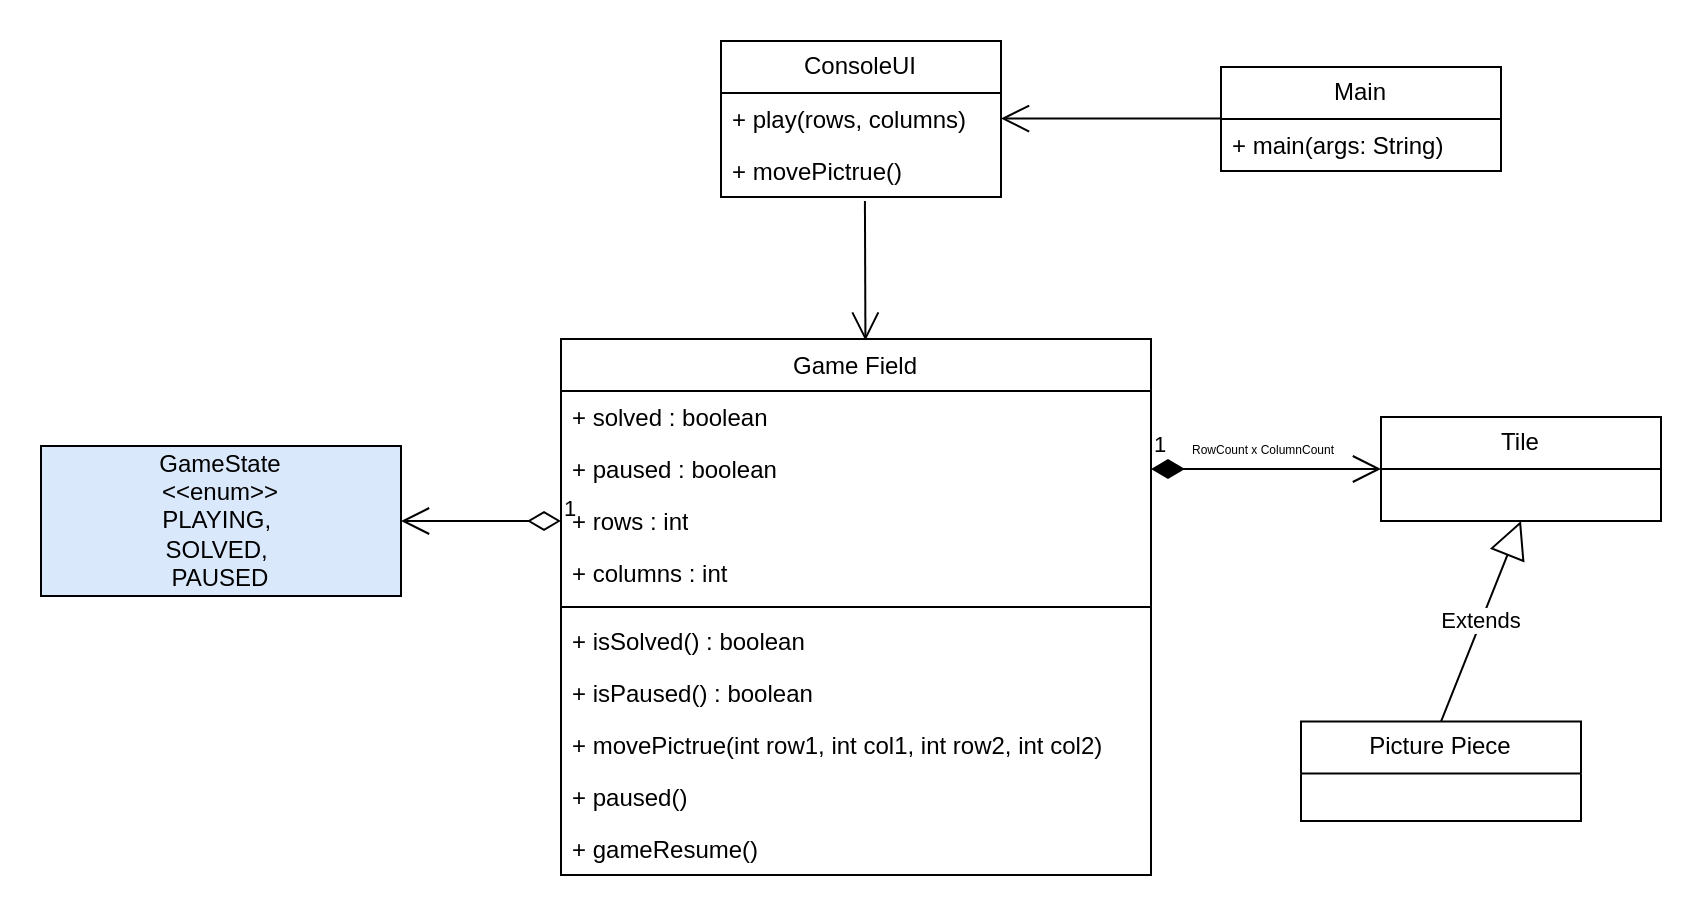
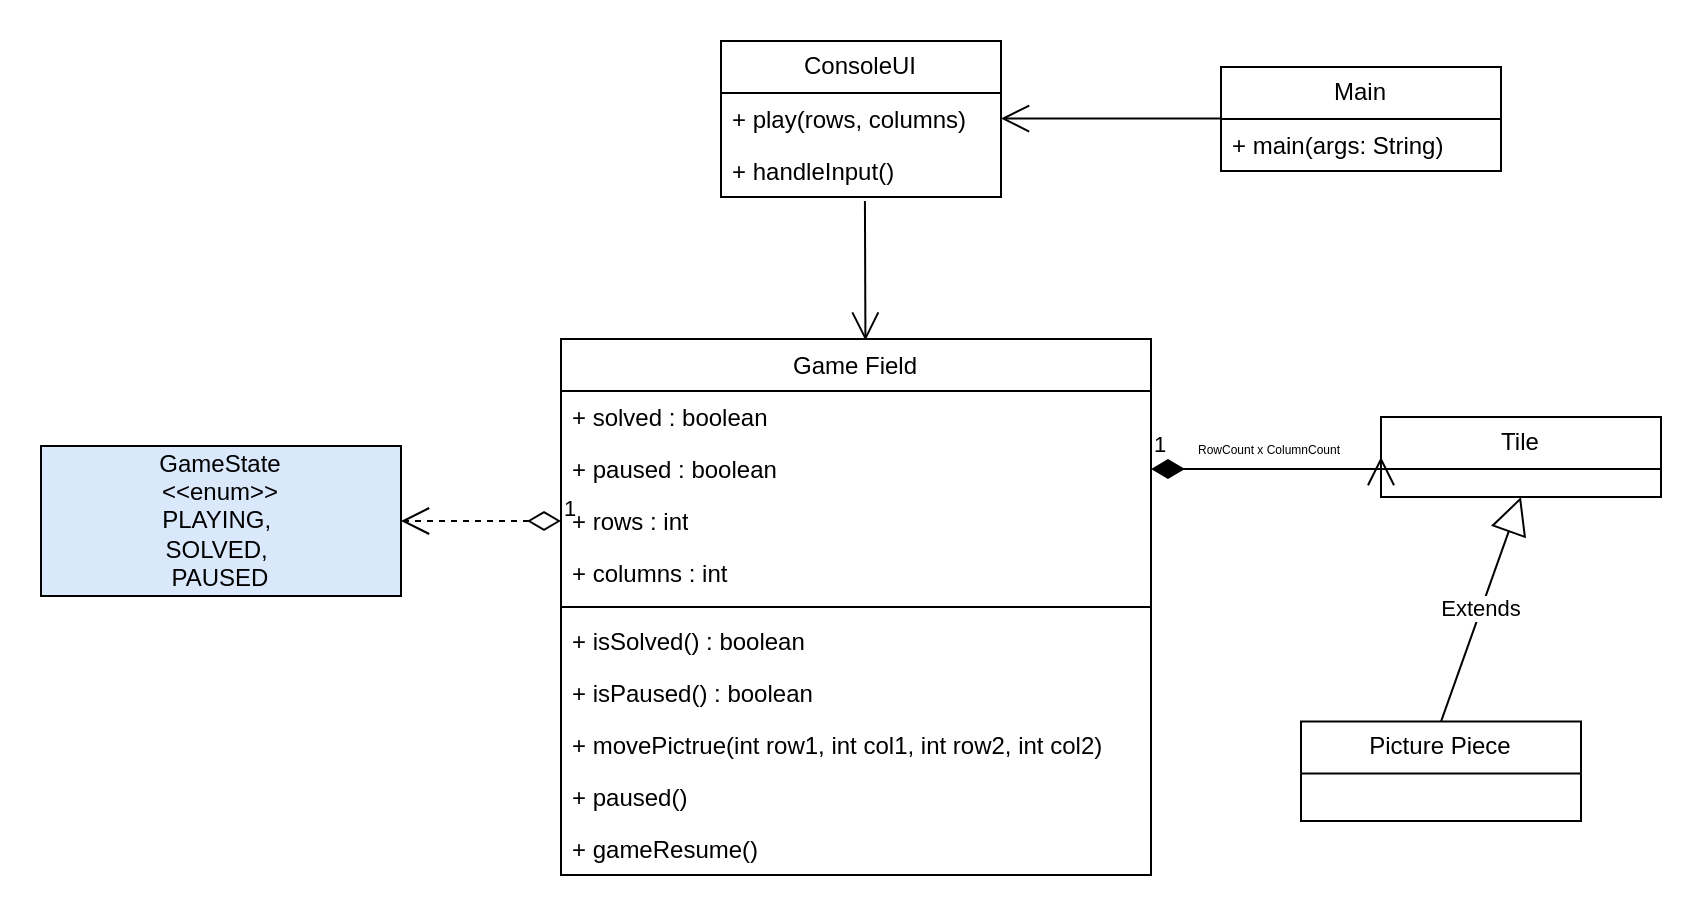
(828, 173) -> (828, 173)
(1521, 469) -> (1521, 457)
(467, 521) -> (467, 521)
